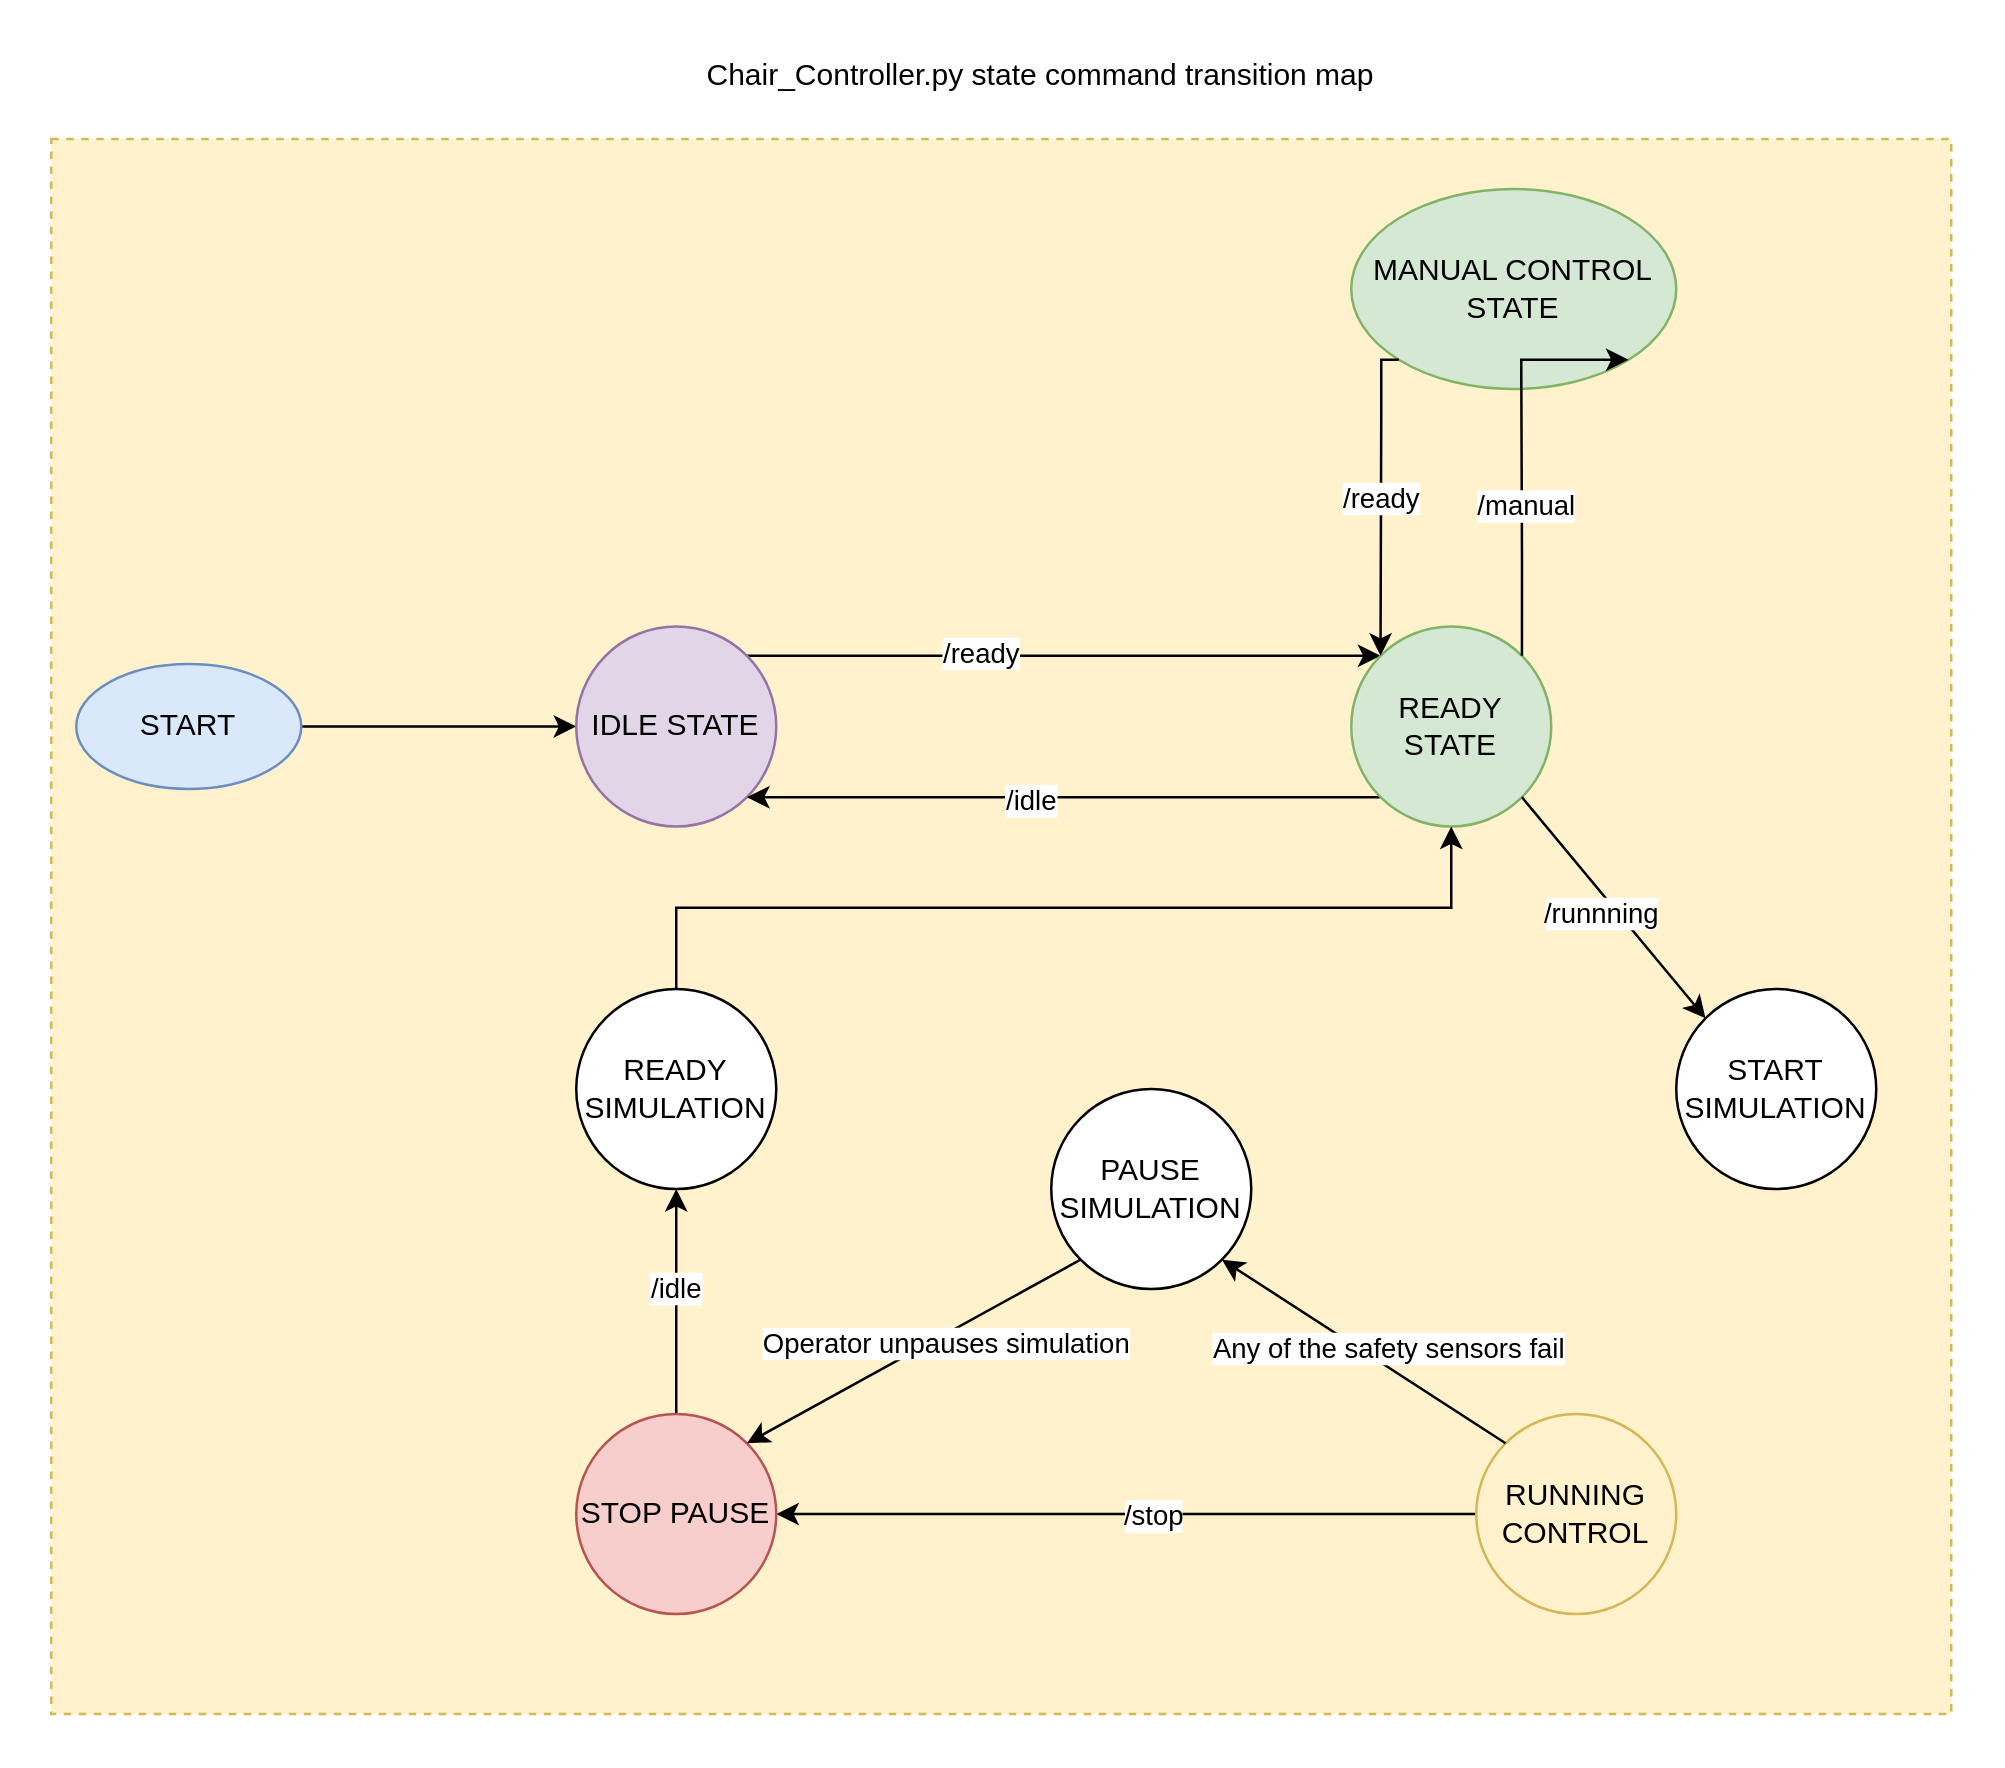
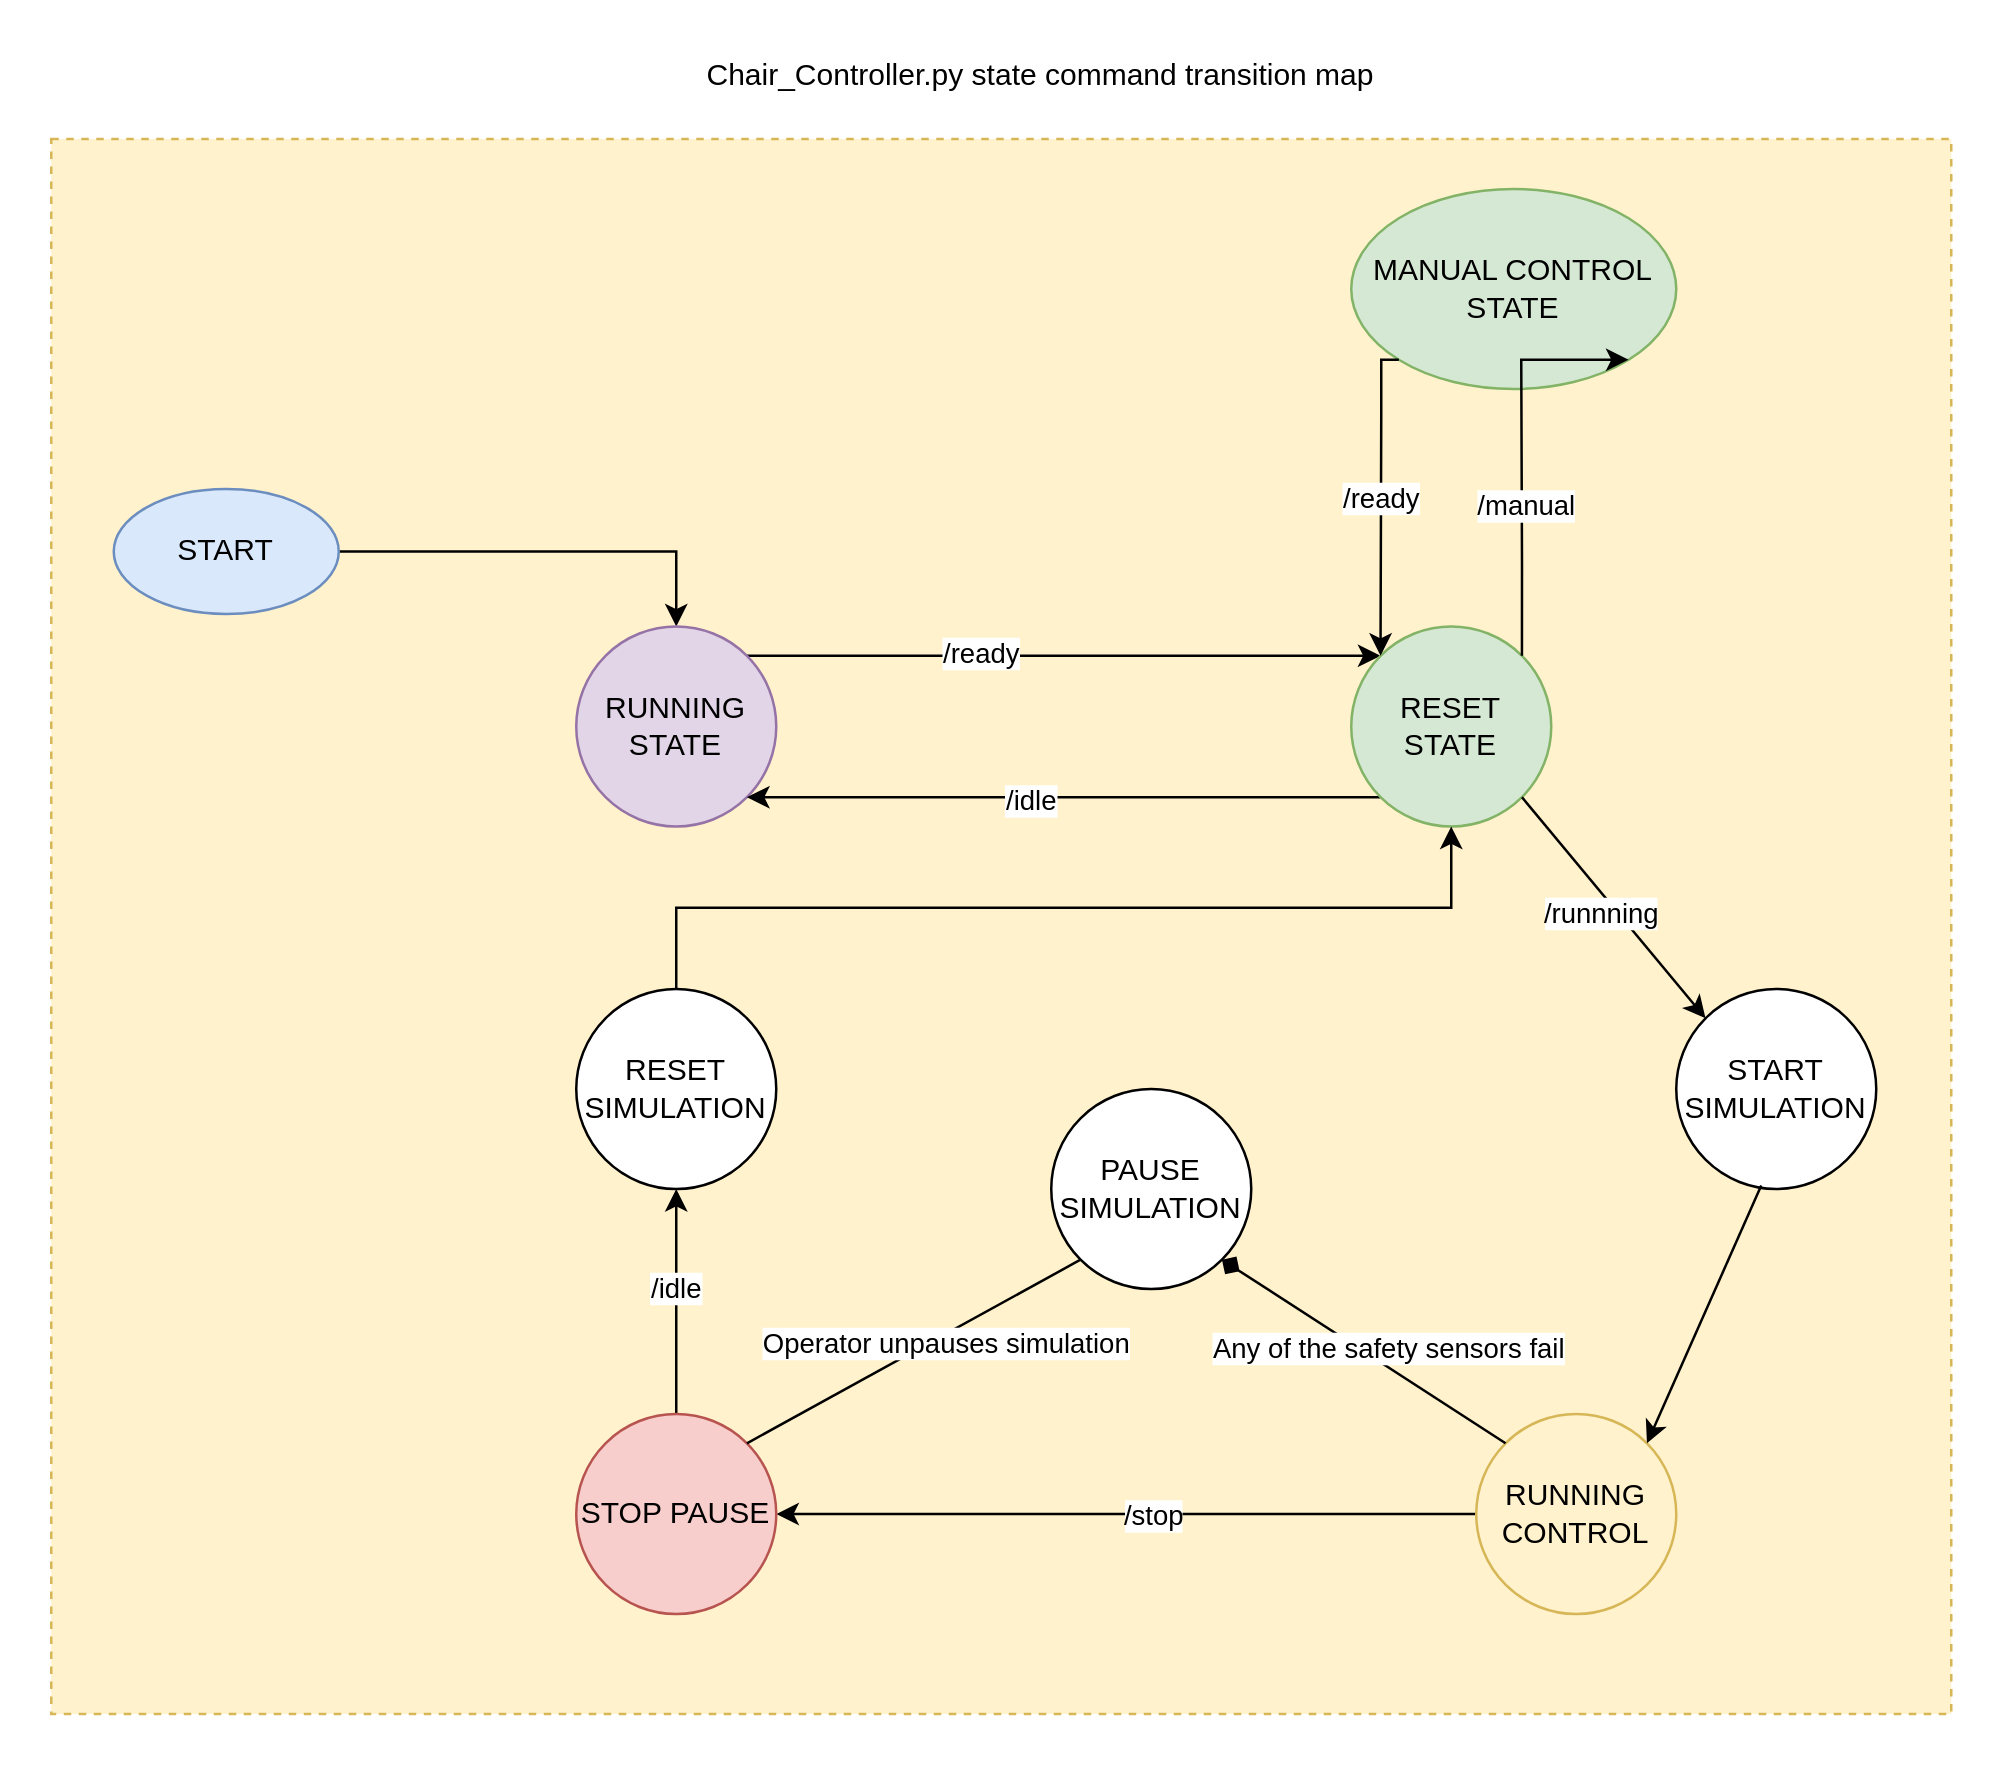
(189, 726) -> (226, 551)
(676, 726) -> (676, 726)
(1451, 726) -> (1451, 726)
(676, 1089) -> (676, 1089)
(1238, 1270) -> (1239, 1270)
none -> (1708, 1306)
(763, 1434) -> (756, 1438)
